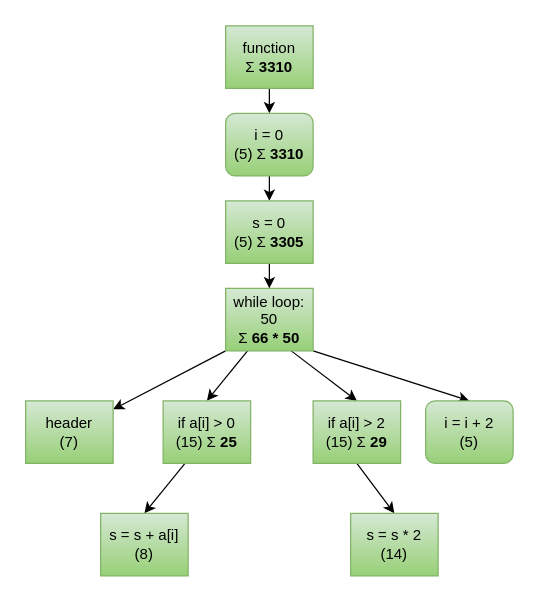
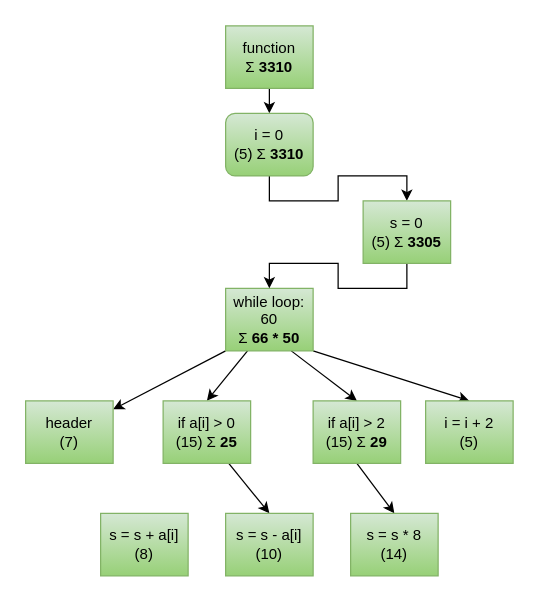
(269, 232) -> (407, 232)
(269, 319) -> (269, 319)
(469, 432) -> (469, 432)
(167, 485) -> none
none -> (247, 485)
none -> (269, 544)
(394, 544) -> (394, 544)
